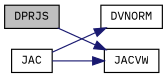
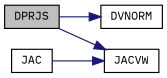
(73, 43) -> (74, 17)
